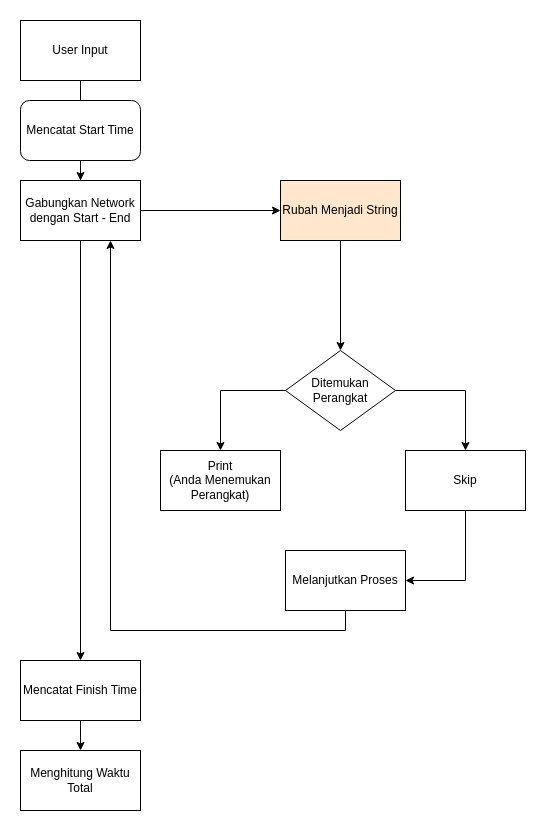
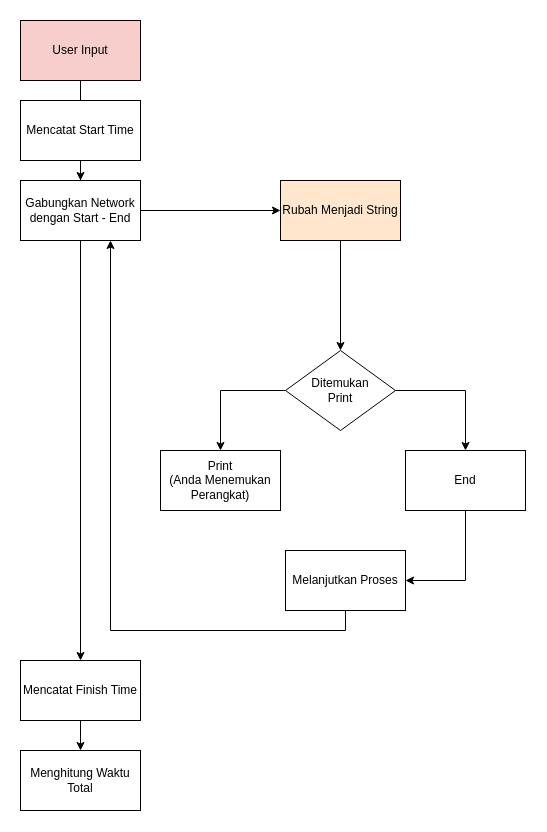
(81, 51) -> (81, 51)
(81, 131) -> (81, 131)
(341, 391) -> (341, 391)
(466, 481) -> (466, 481)
